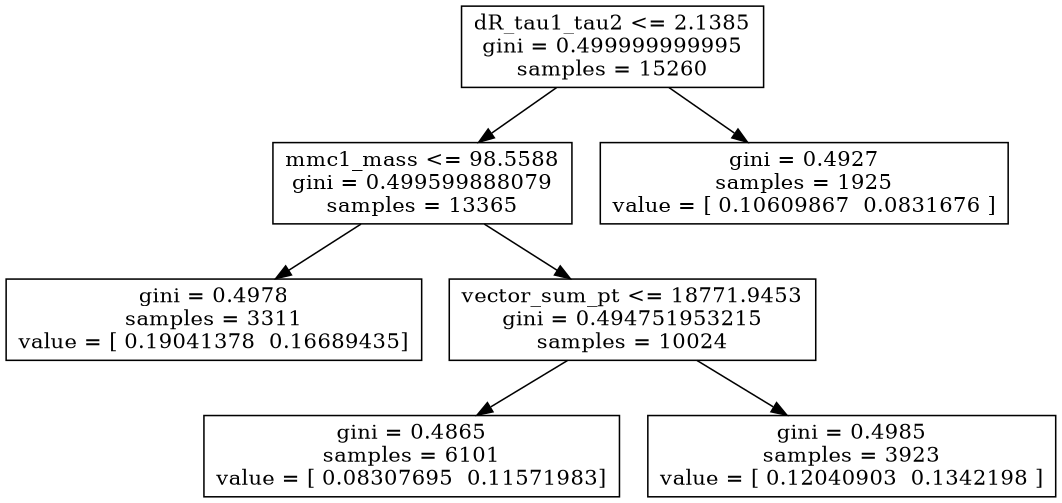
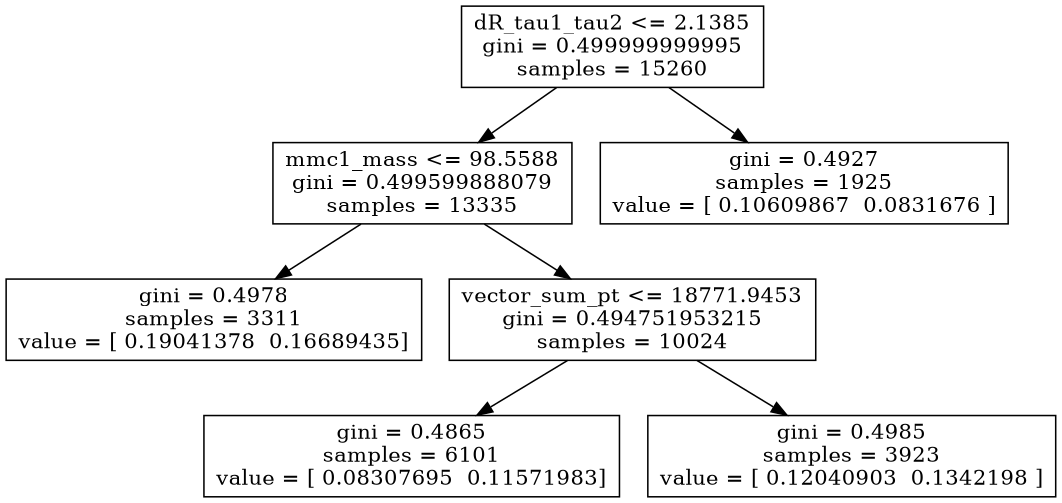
(422, 183) -> (422, 183)
